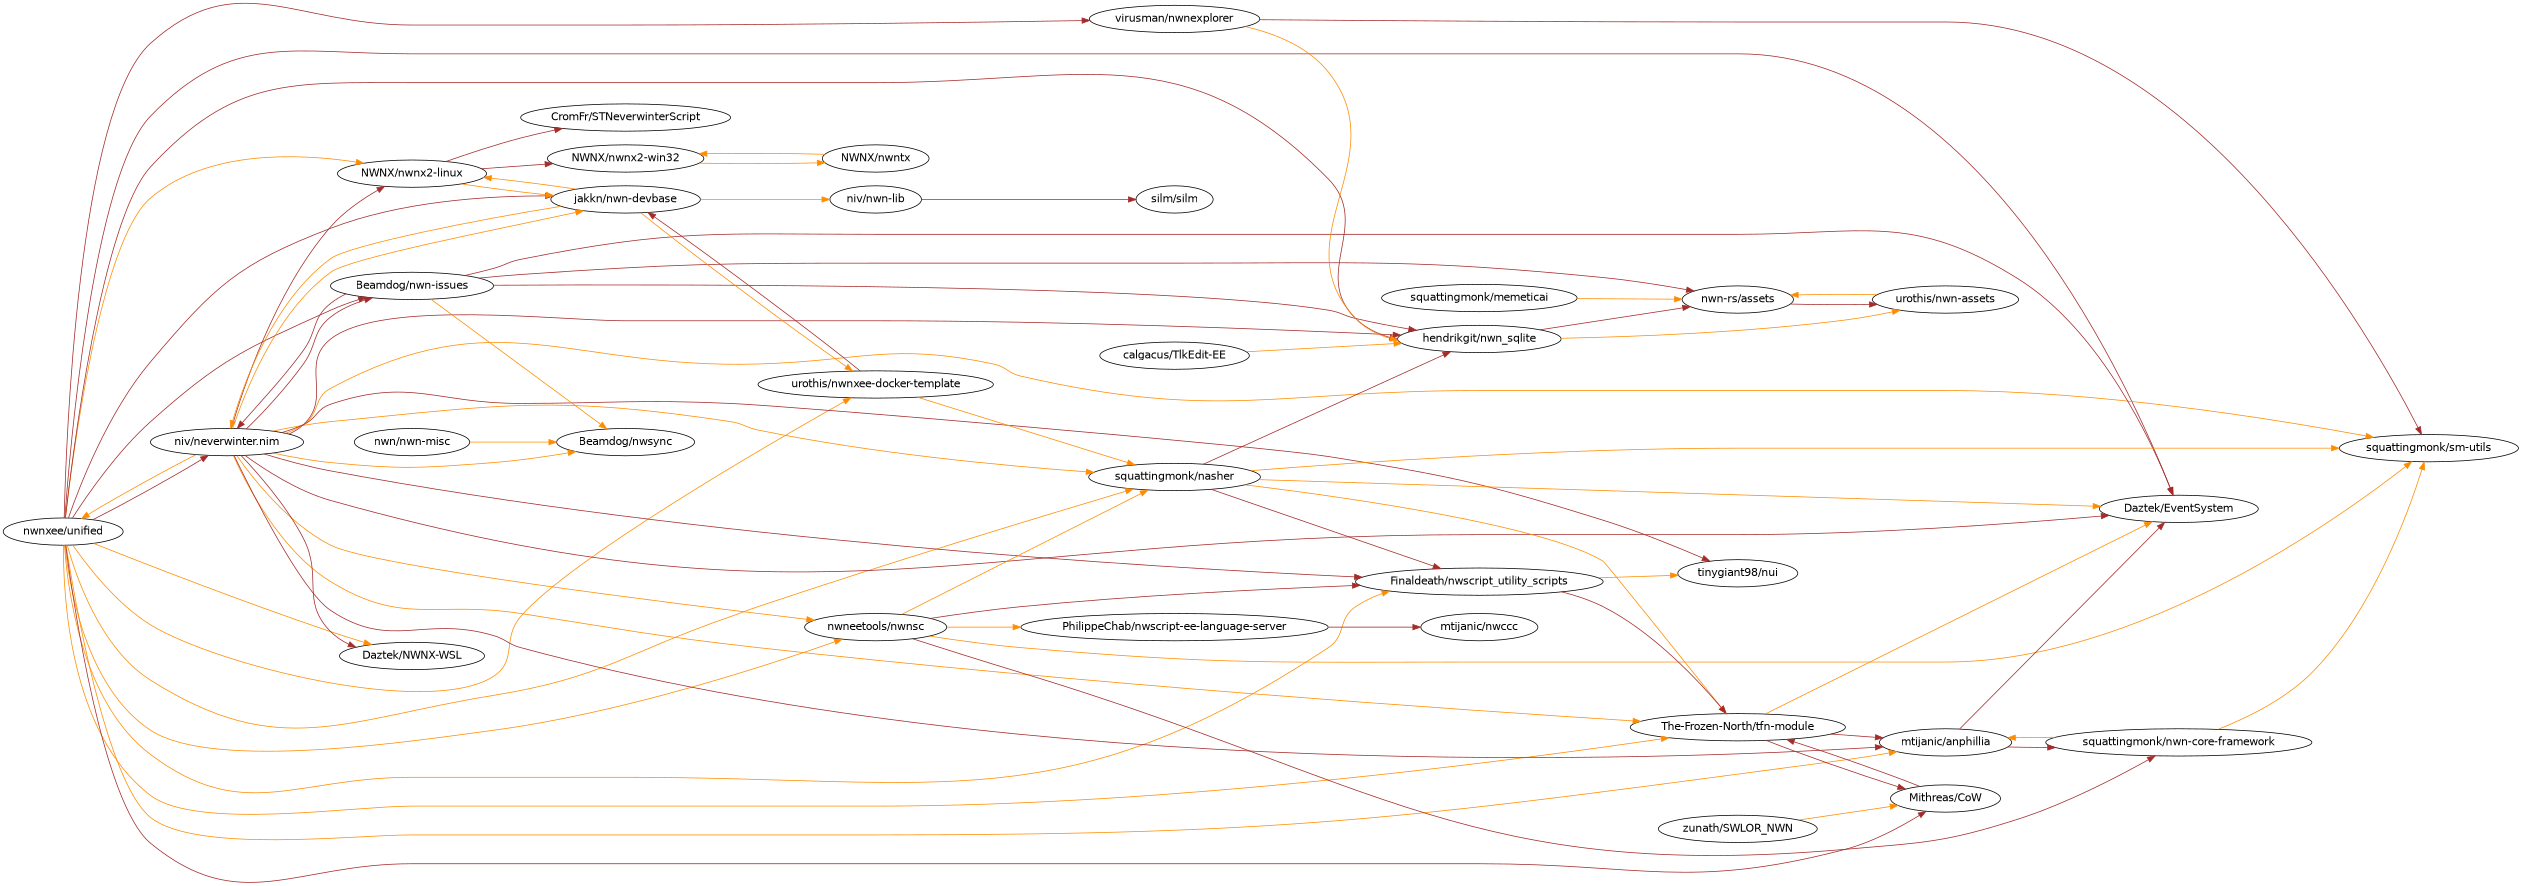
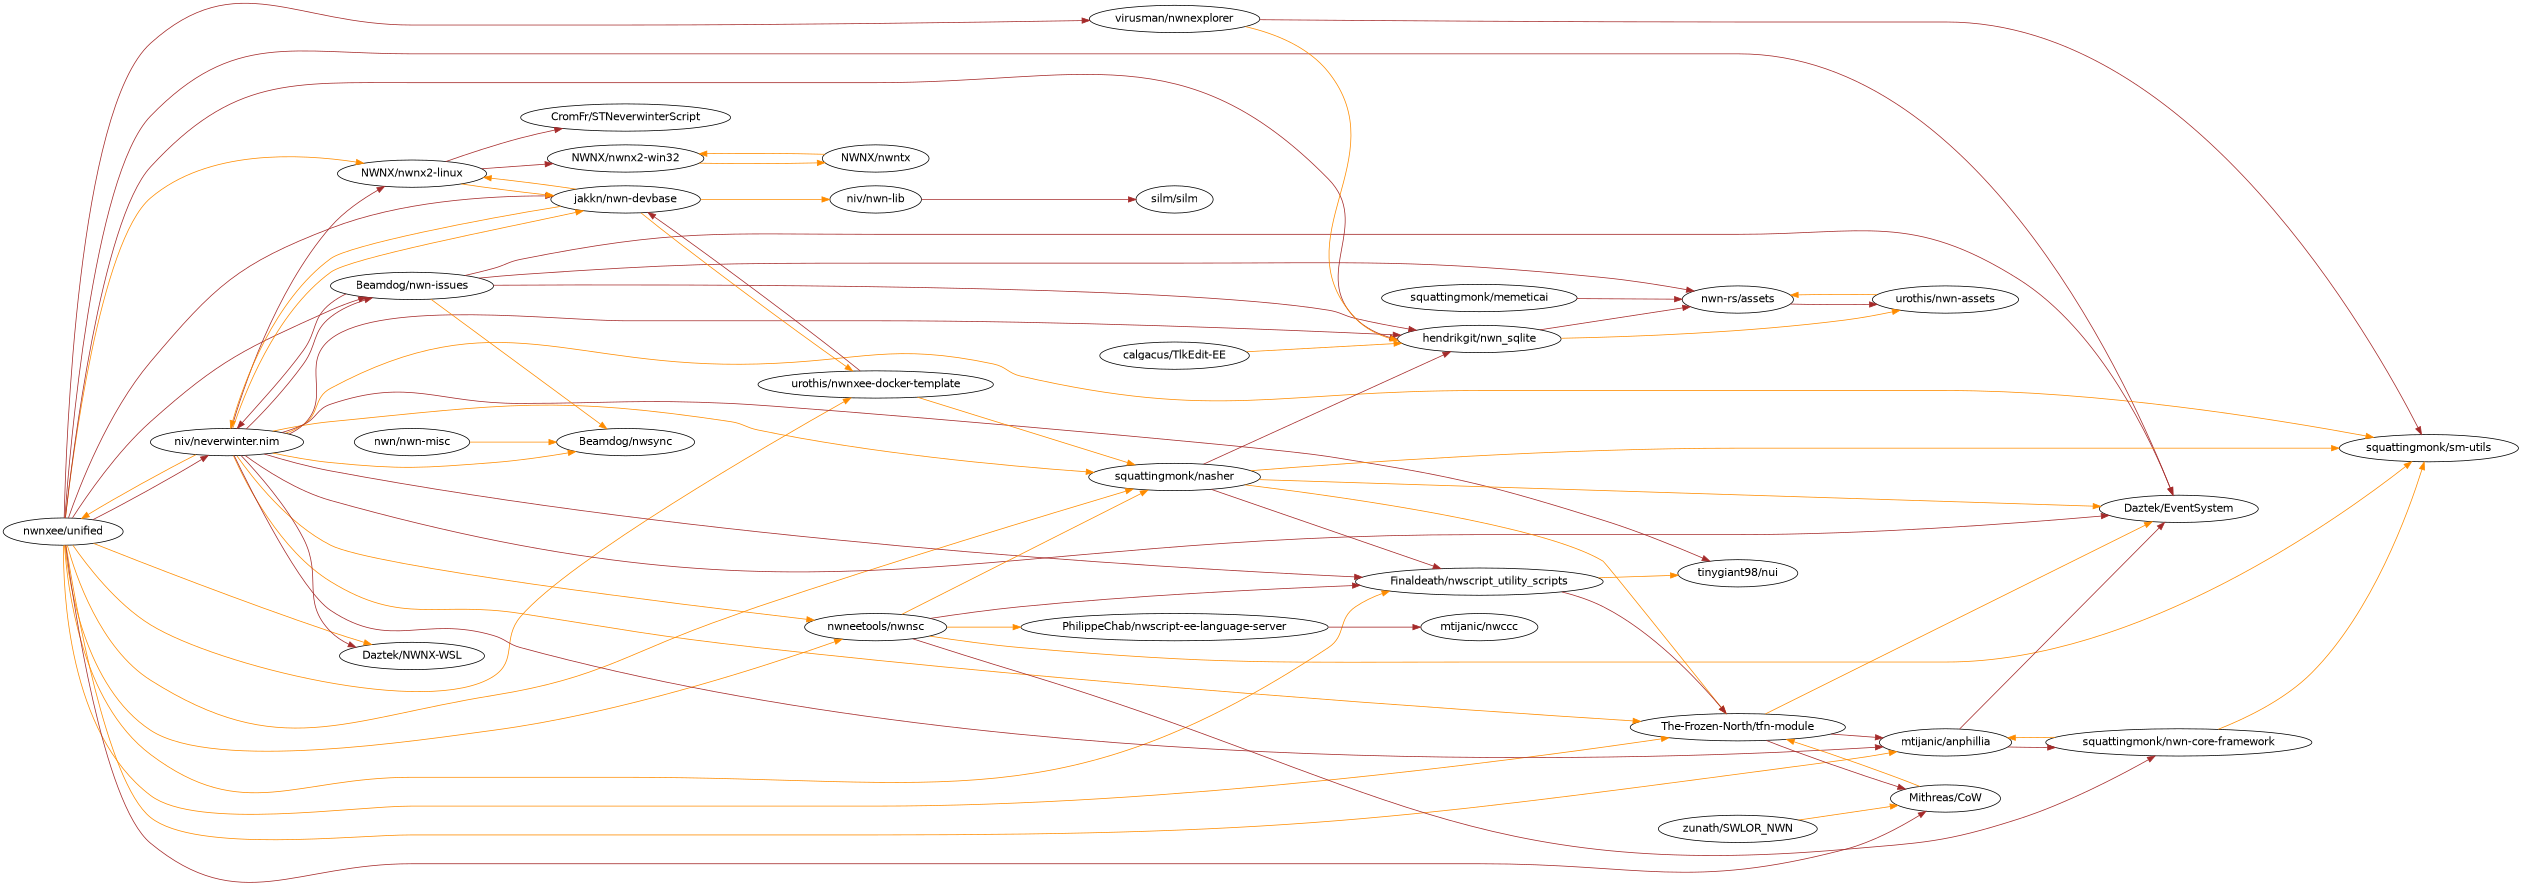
(1626, 299) -> (1626, 299)
(1857, 763) -> (1857, 763)
